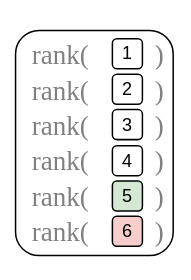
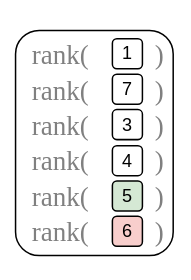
(127, 90) -> (127, 90)
